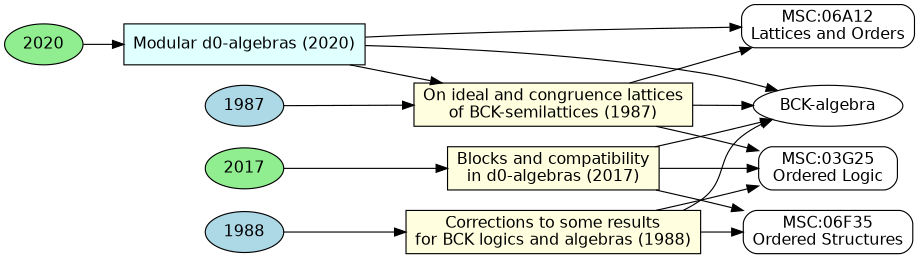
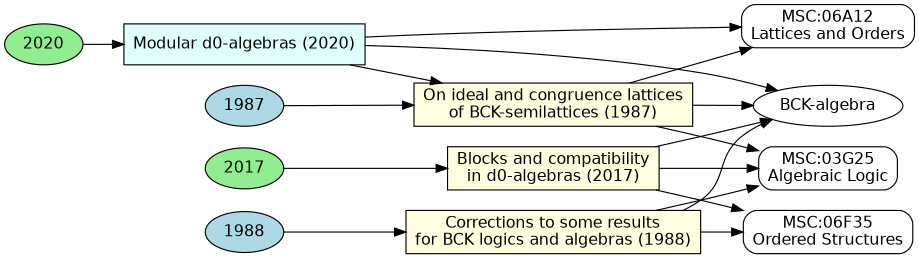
(828, 168) -> (828, 168)
